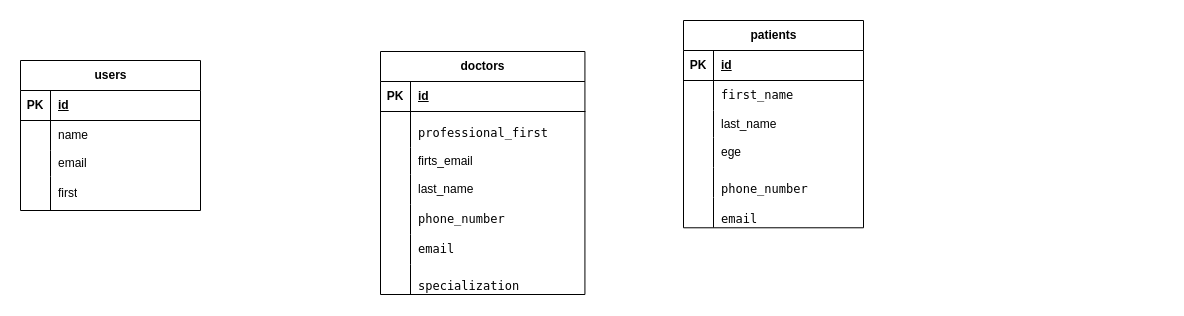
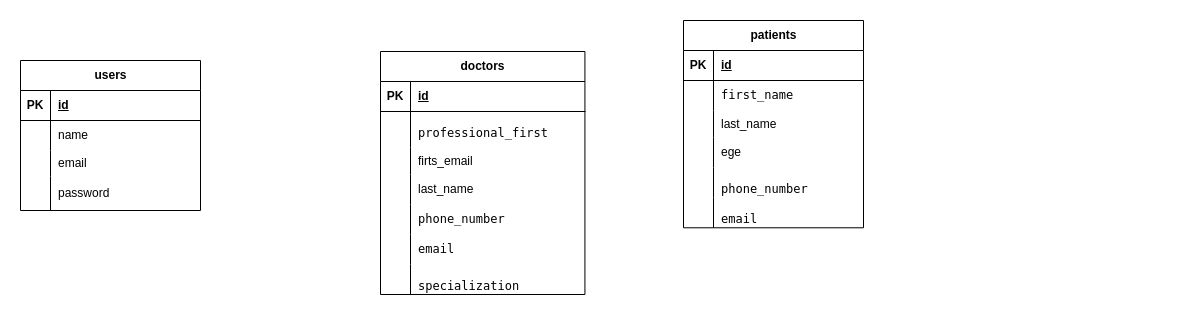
(74, 194) -> (85, 194)
